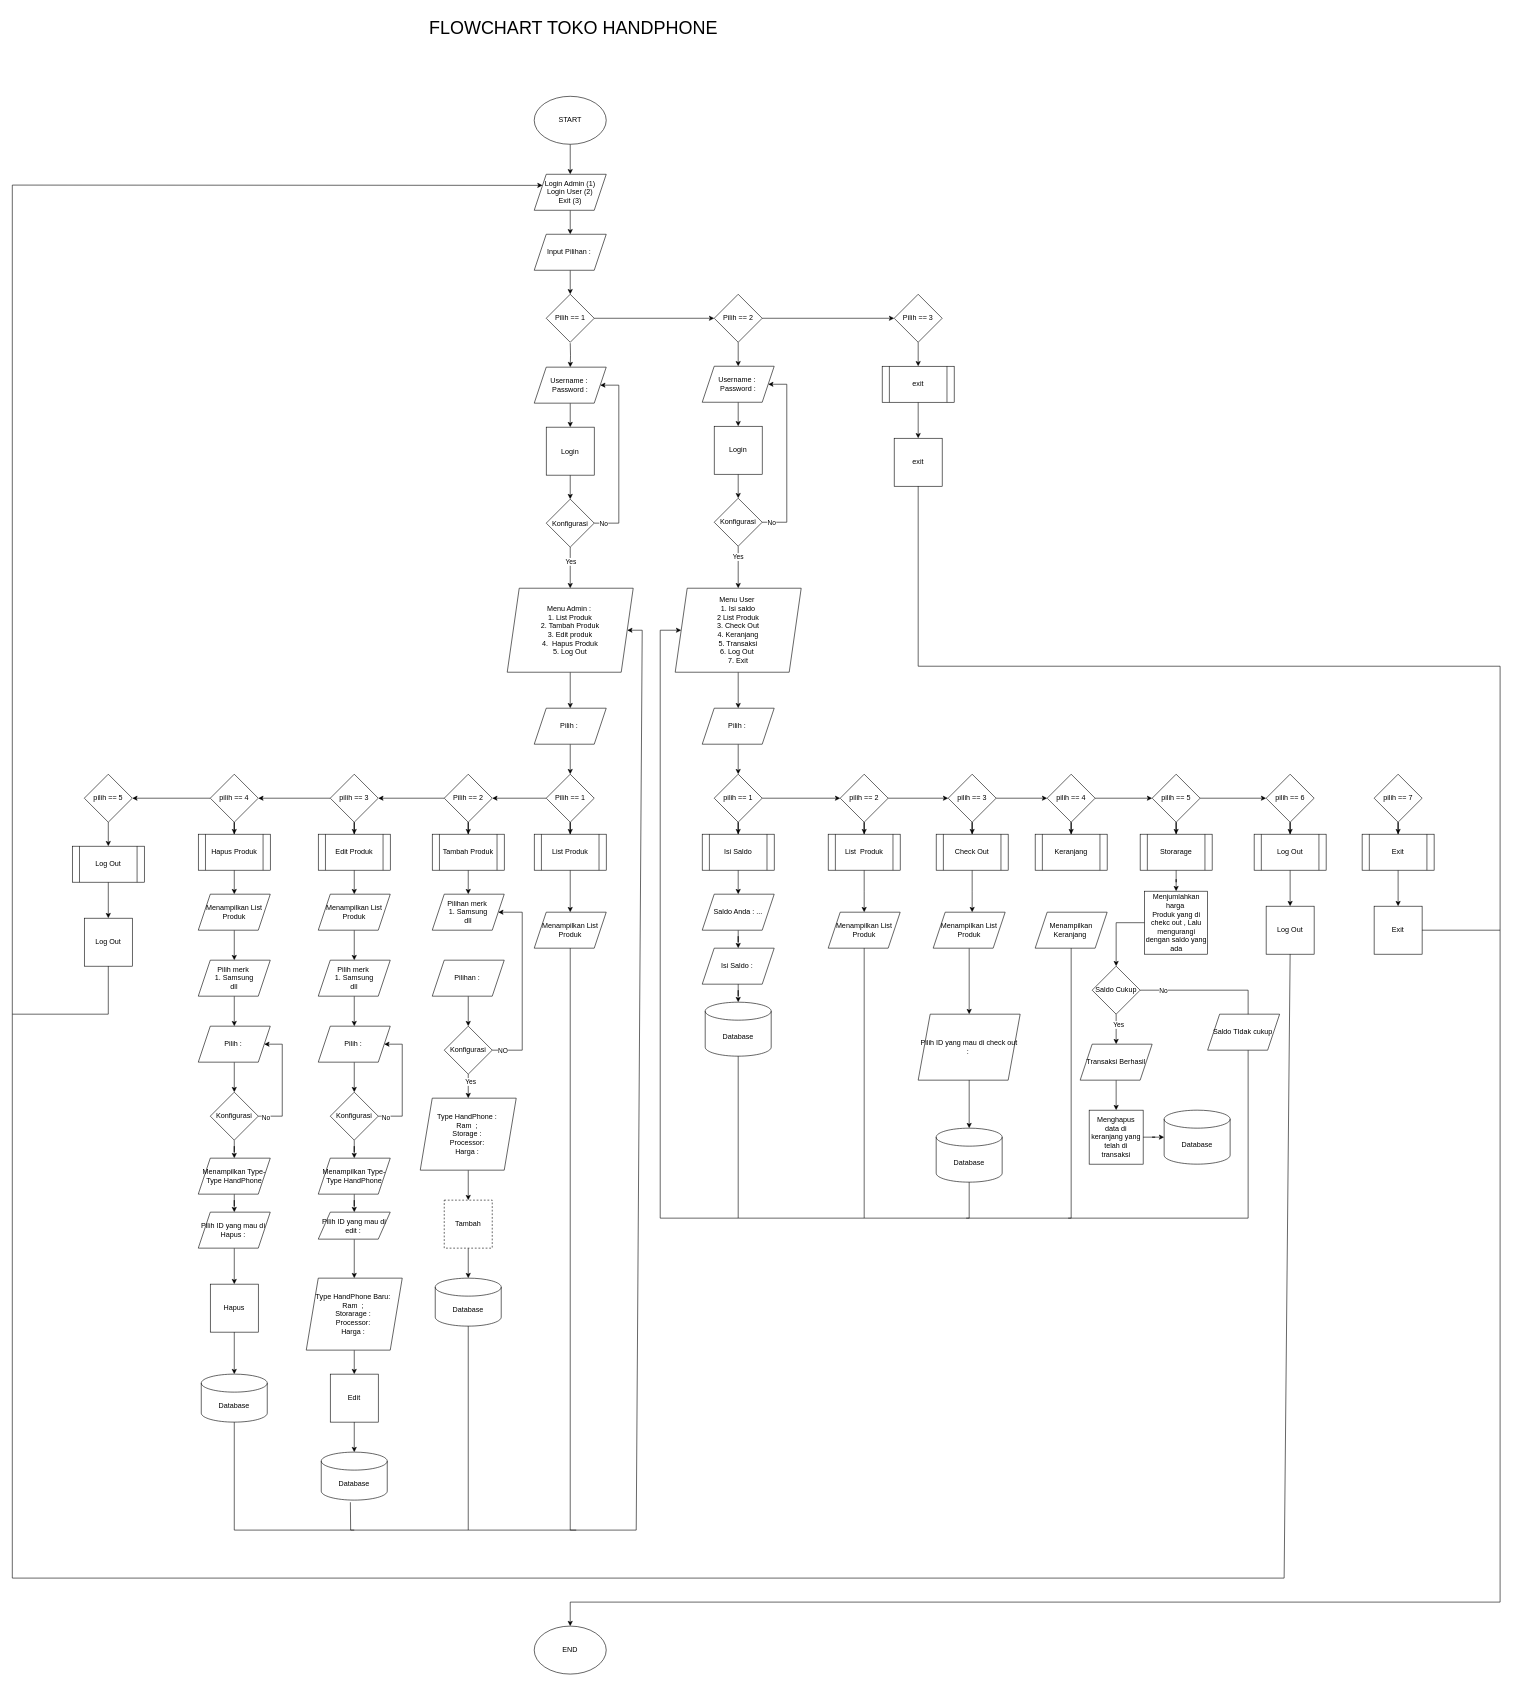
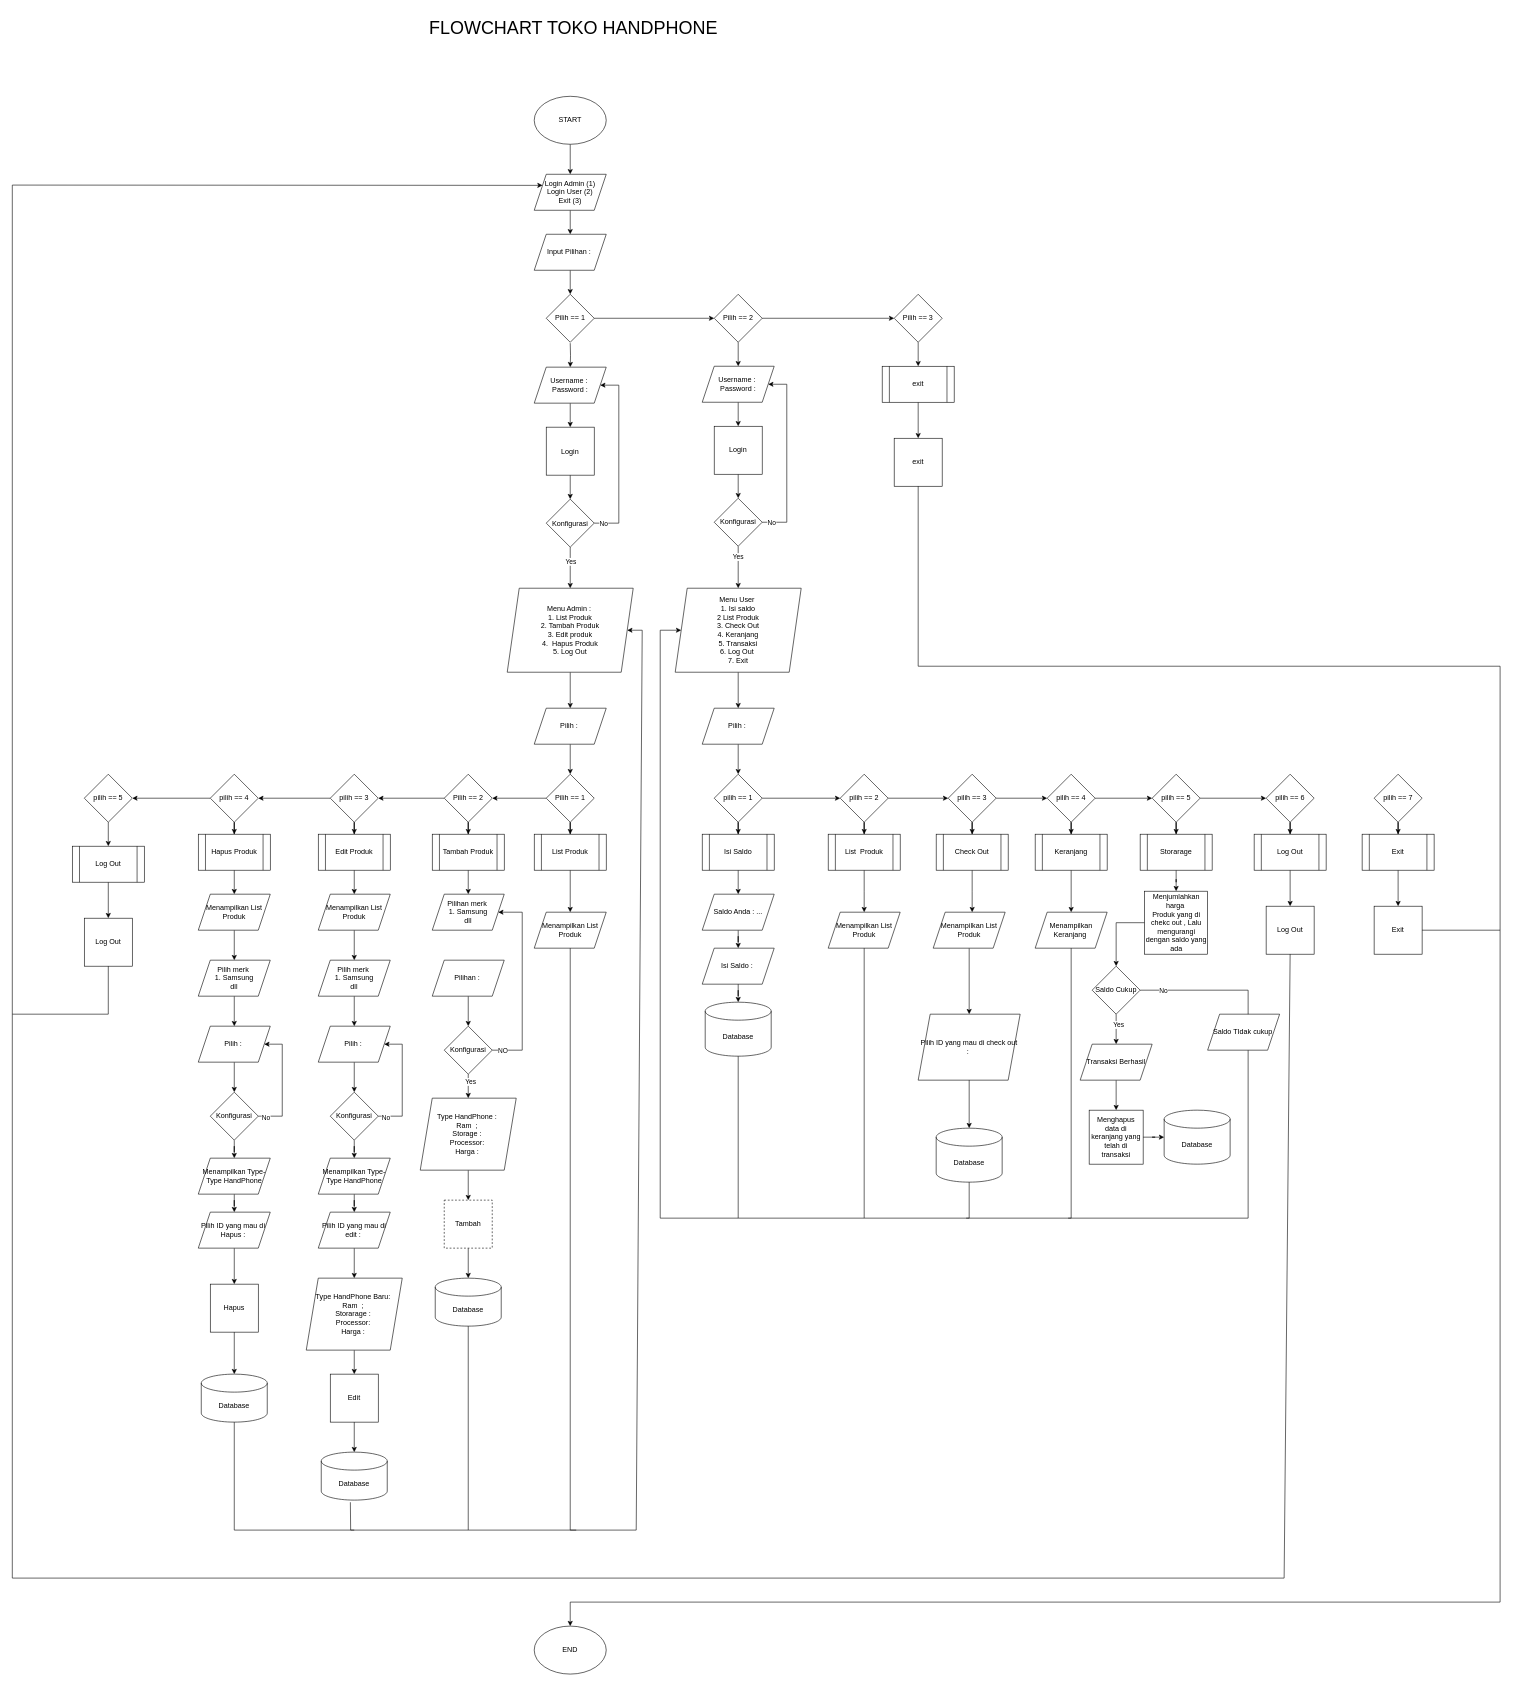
none -> (1071, 906)
(354, 1226) -> (354, 1230)
